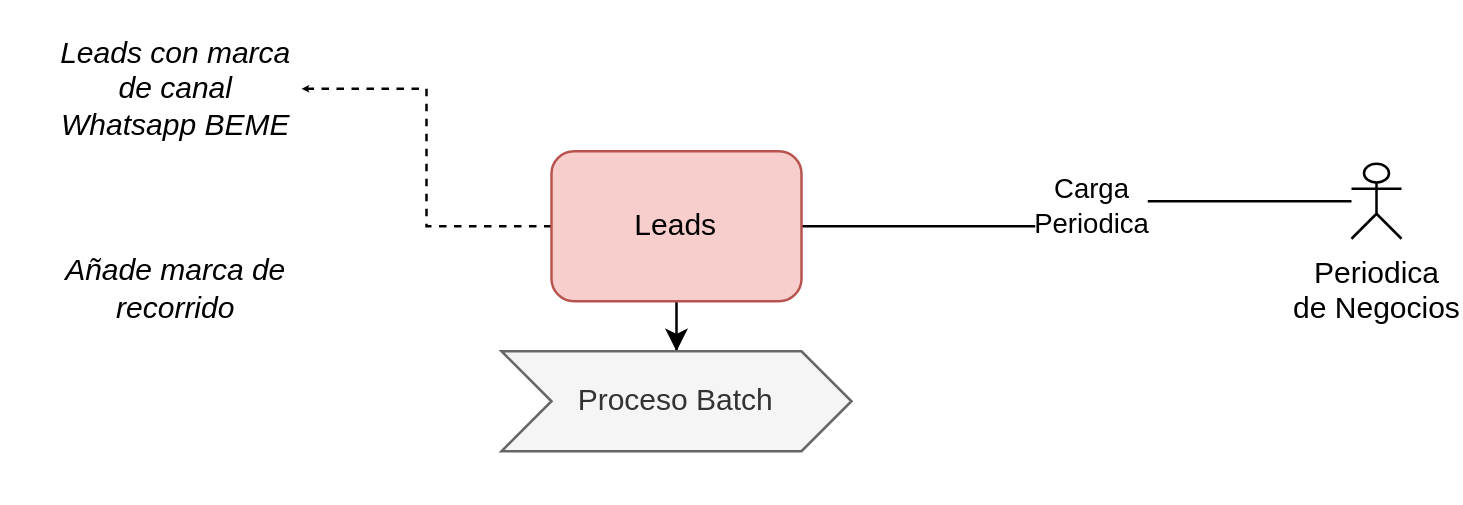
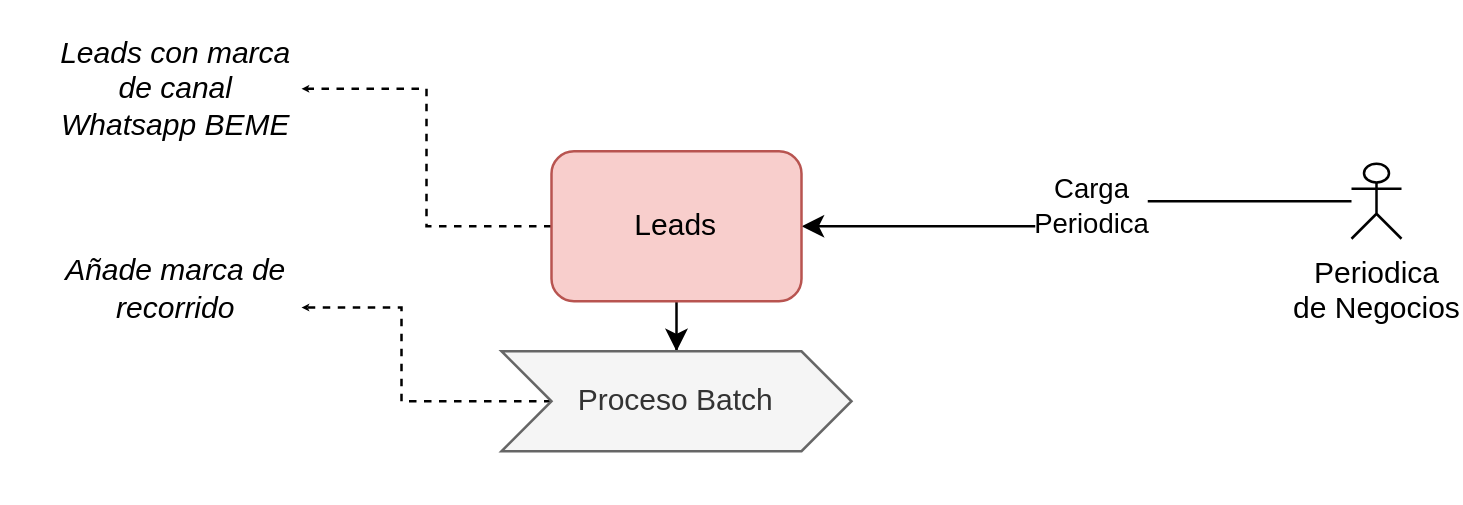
(812, 226) -> (819, 226)
none -> (401, 382)
